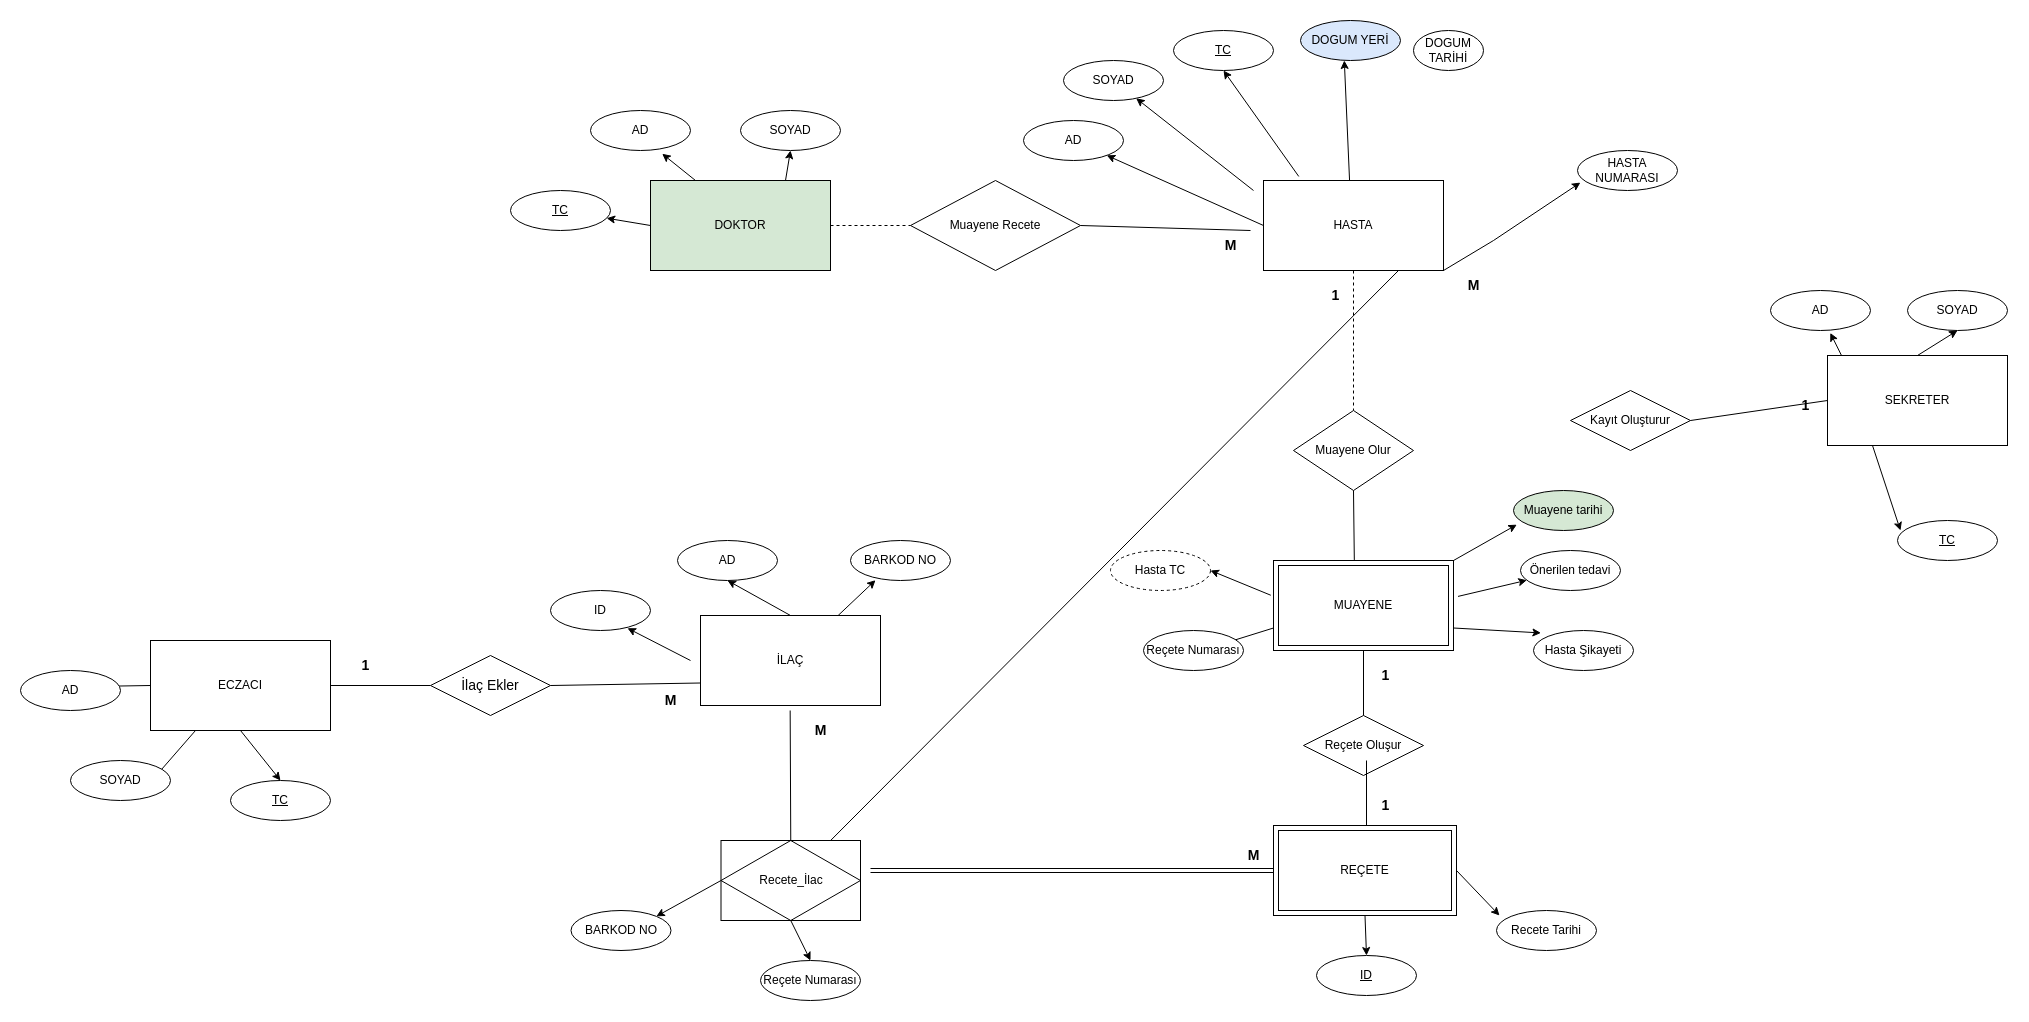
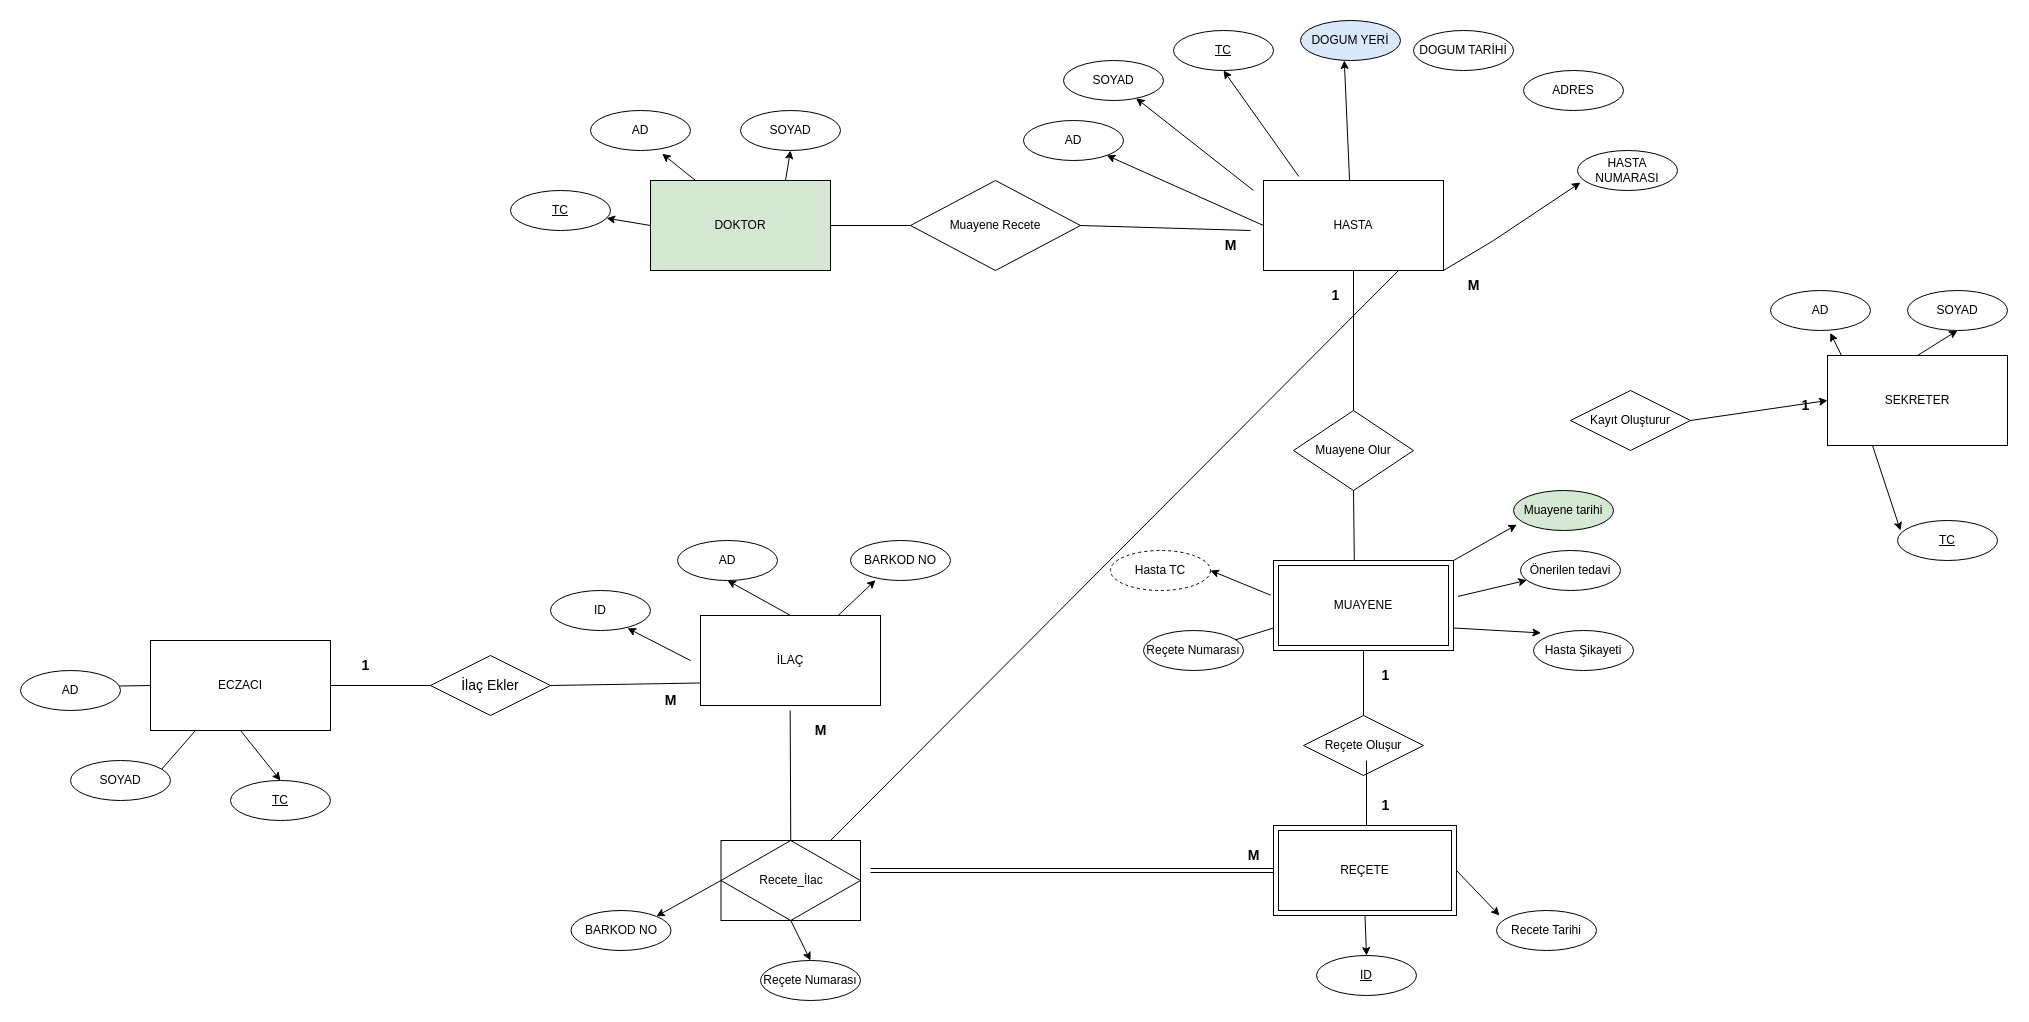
(1449, 51) -> (1464, 51)
none -> (1574, 91)
(871, 226) -> (871, 226)
(1354, 341) -> (1354, 341)
(1822, 401) -> (1819, 402)
